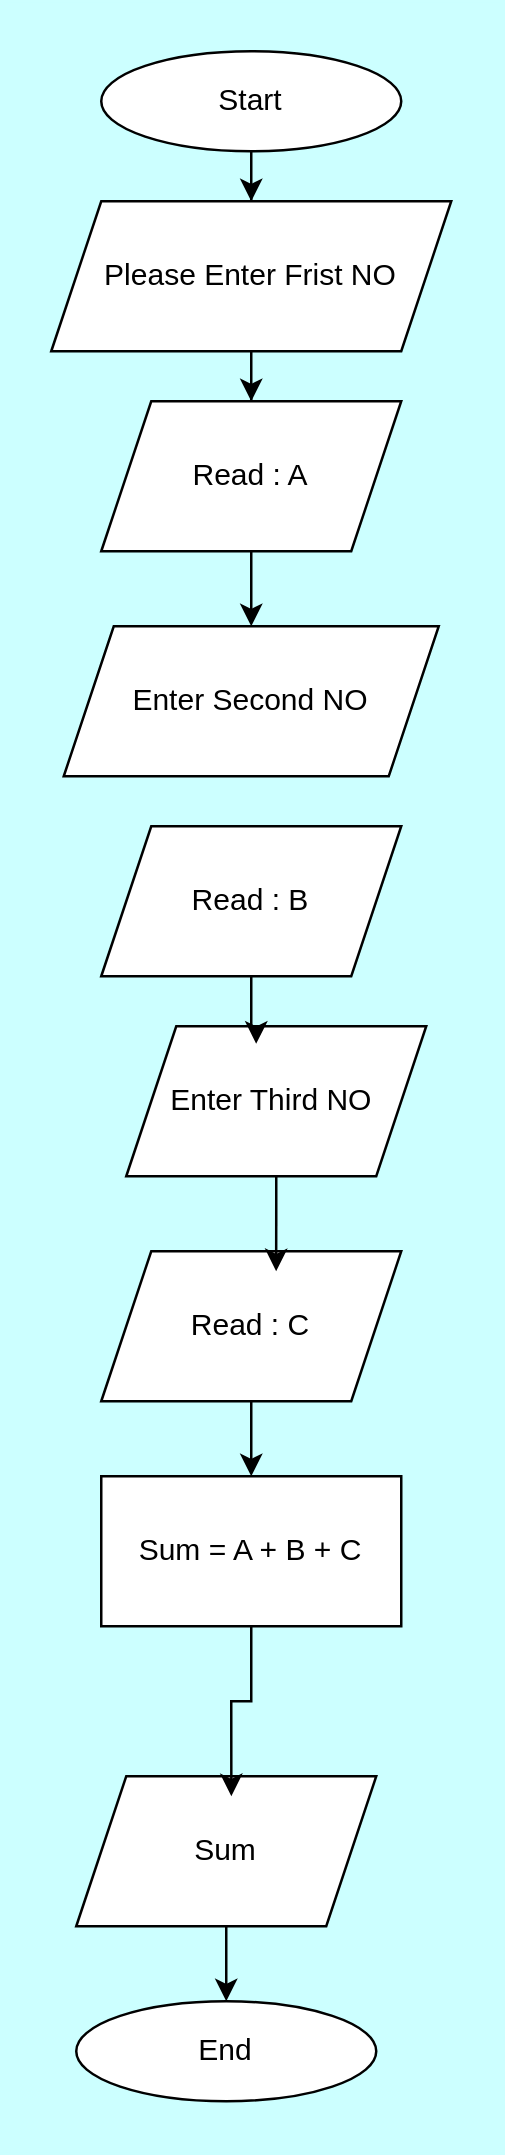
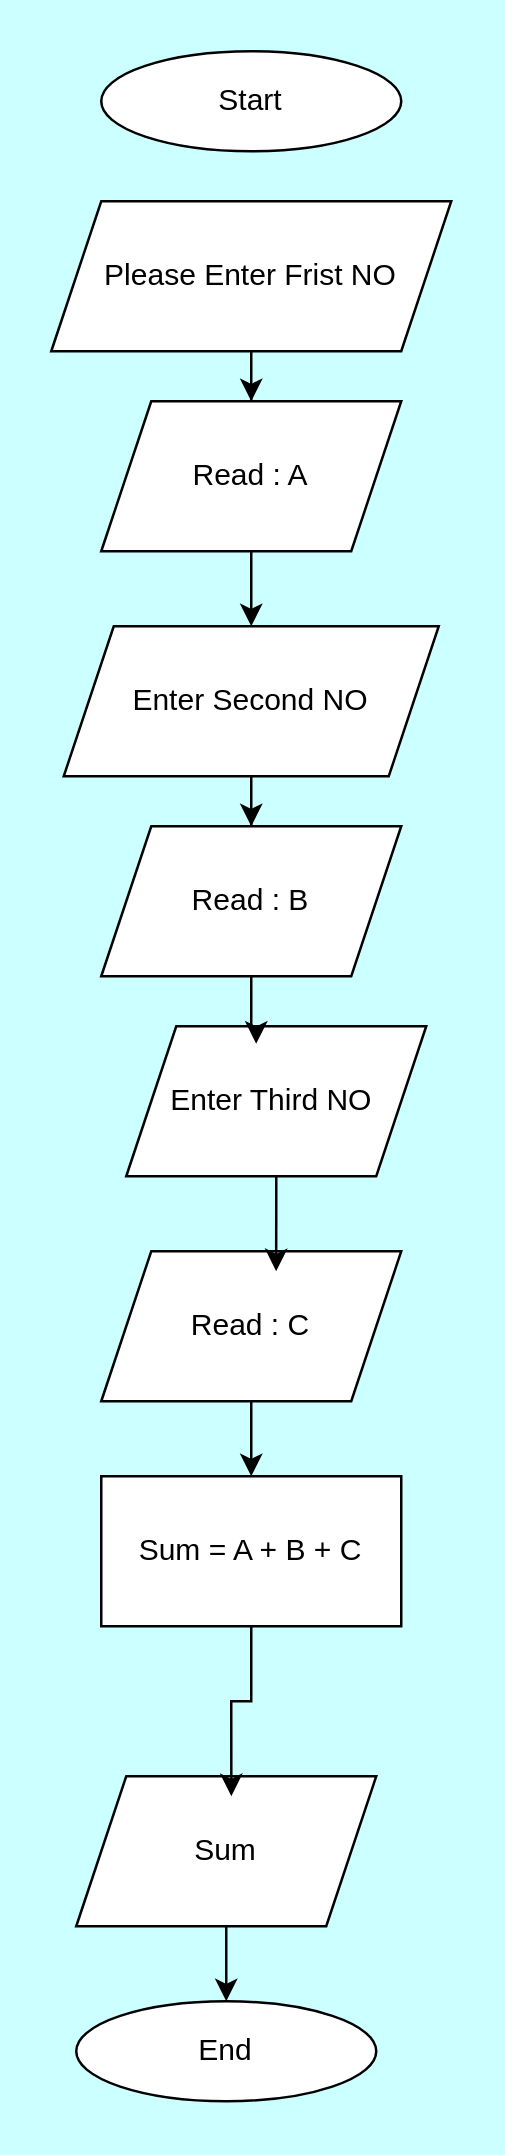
(251, 184) -> none
none -> (251, 809)
